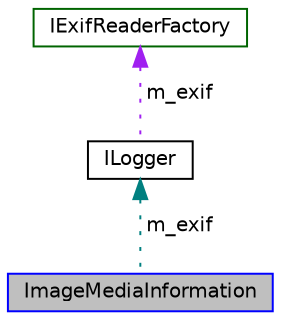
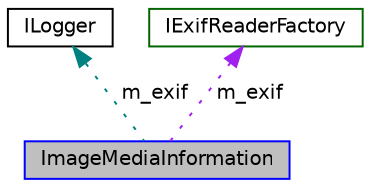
(140, 104) -> (200, 102)
